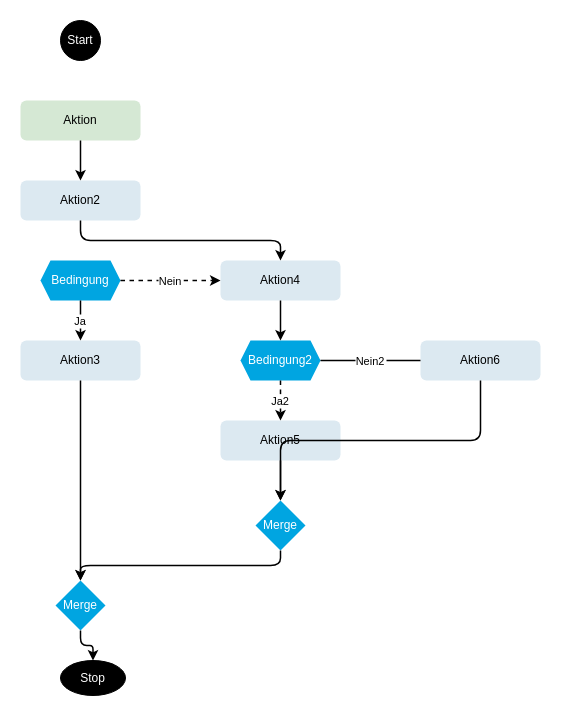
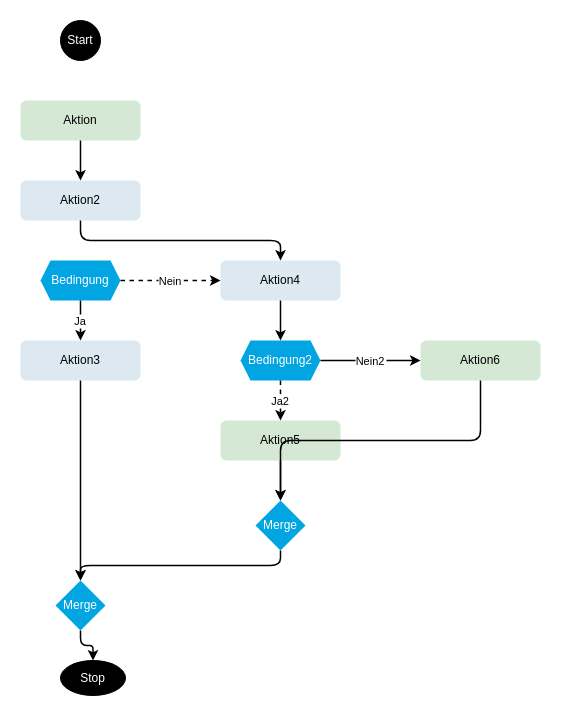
(414, 361) -> (411, 361)
(481, 361) -> (481, 361)
(281, 441) -> (281, 441)
